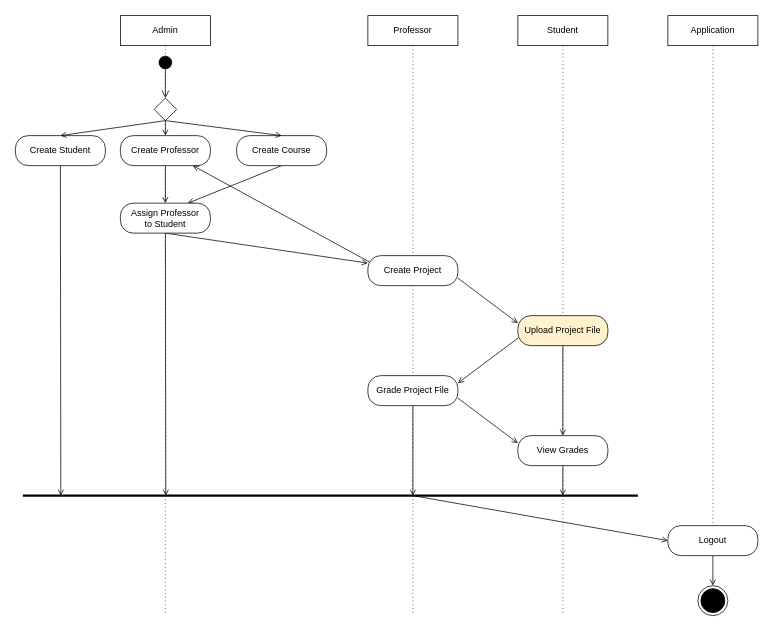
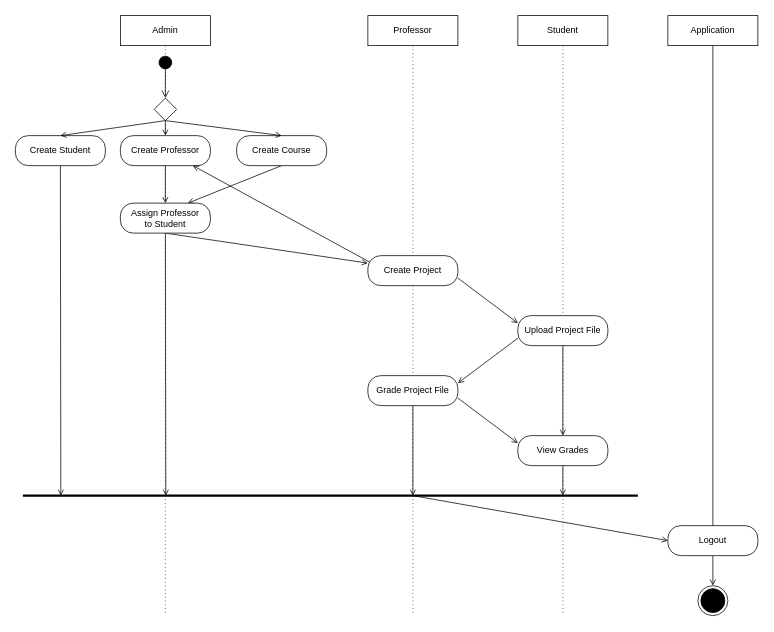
(713, 285) -> (713, 285)
(563, 330) -> (563, 330)
